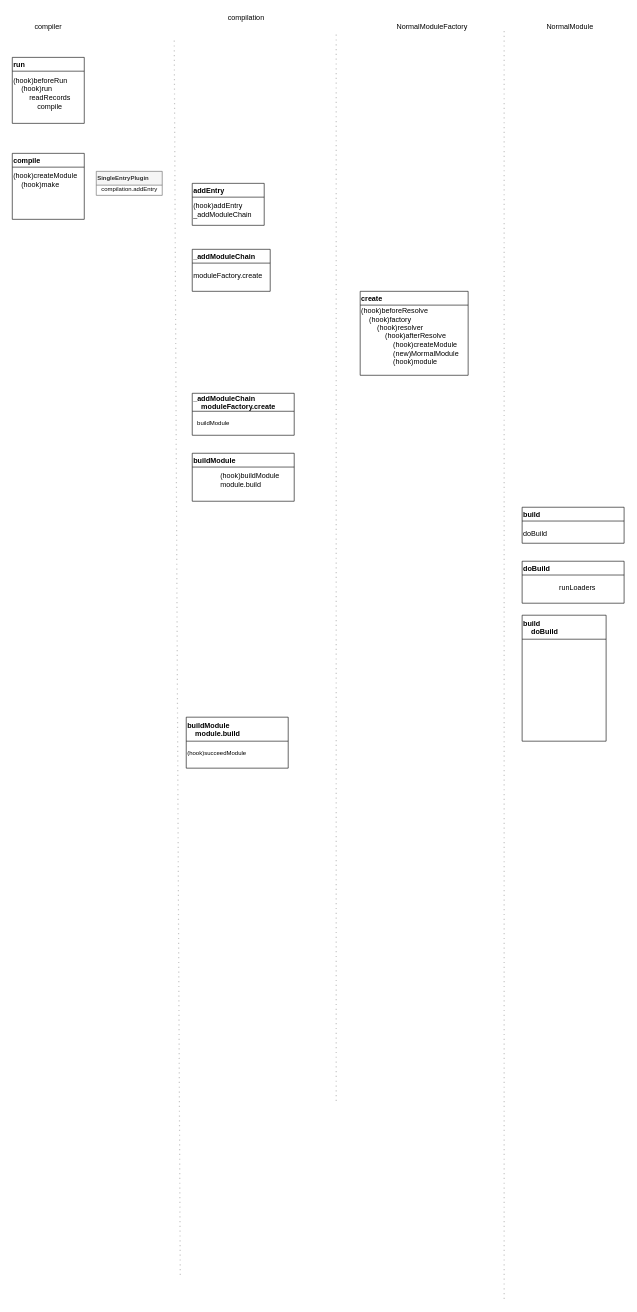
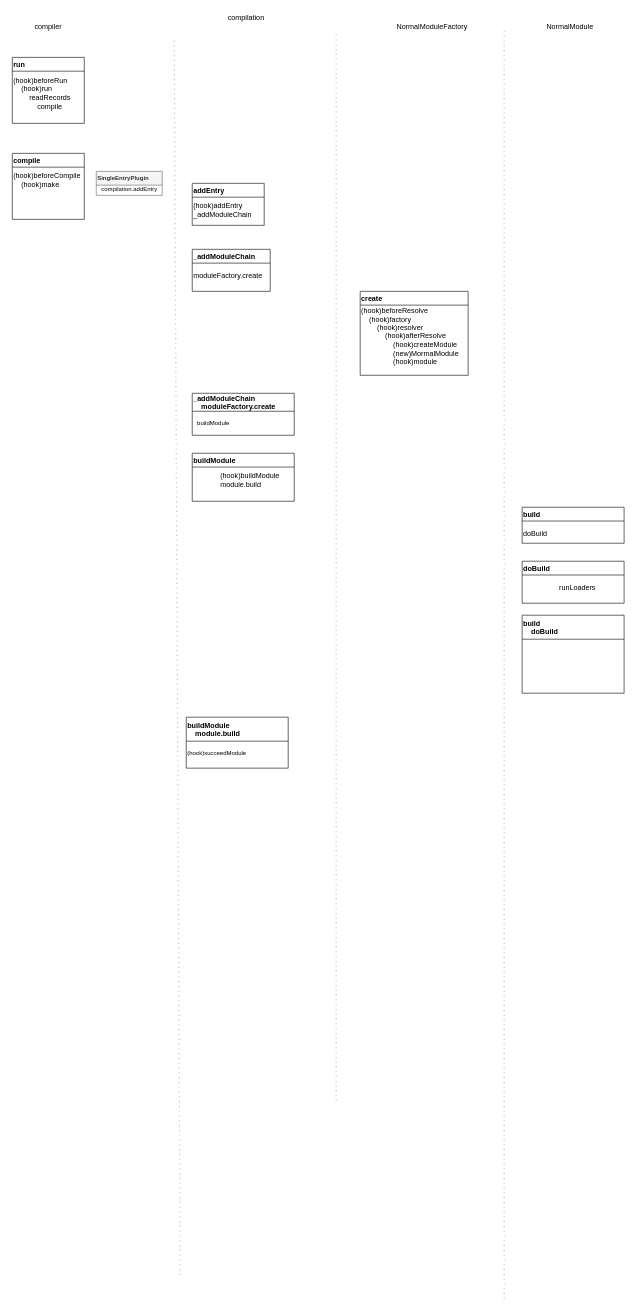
(49, 180) -> (50, 180)
(564, 678) -> (573, 654)
